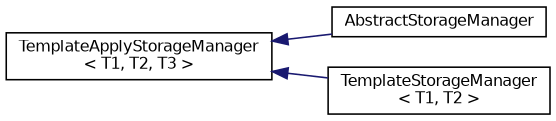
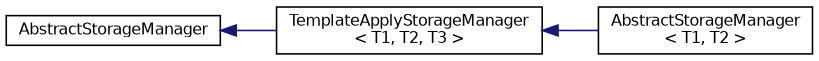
(310, 37) -> (256, 30)
(439, 91) -> (705, 30)
